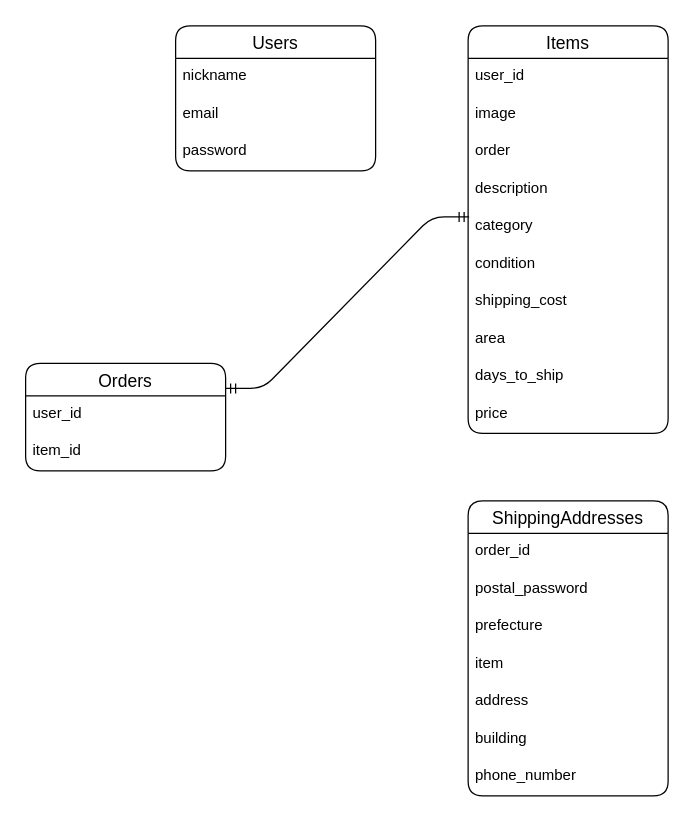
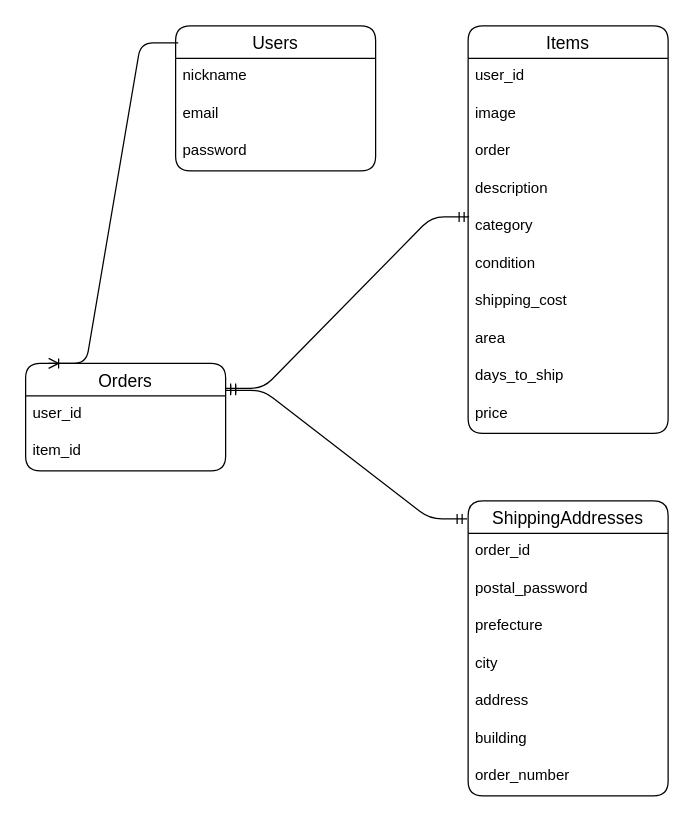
none -> (116, 190)
none -> (357, 463)
(490, 663) -> (490, 663)
(525, 775) -> (525, 775)
